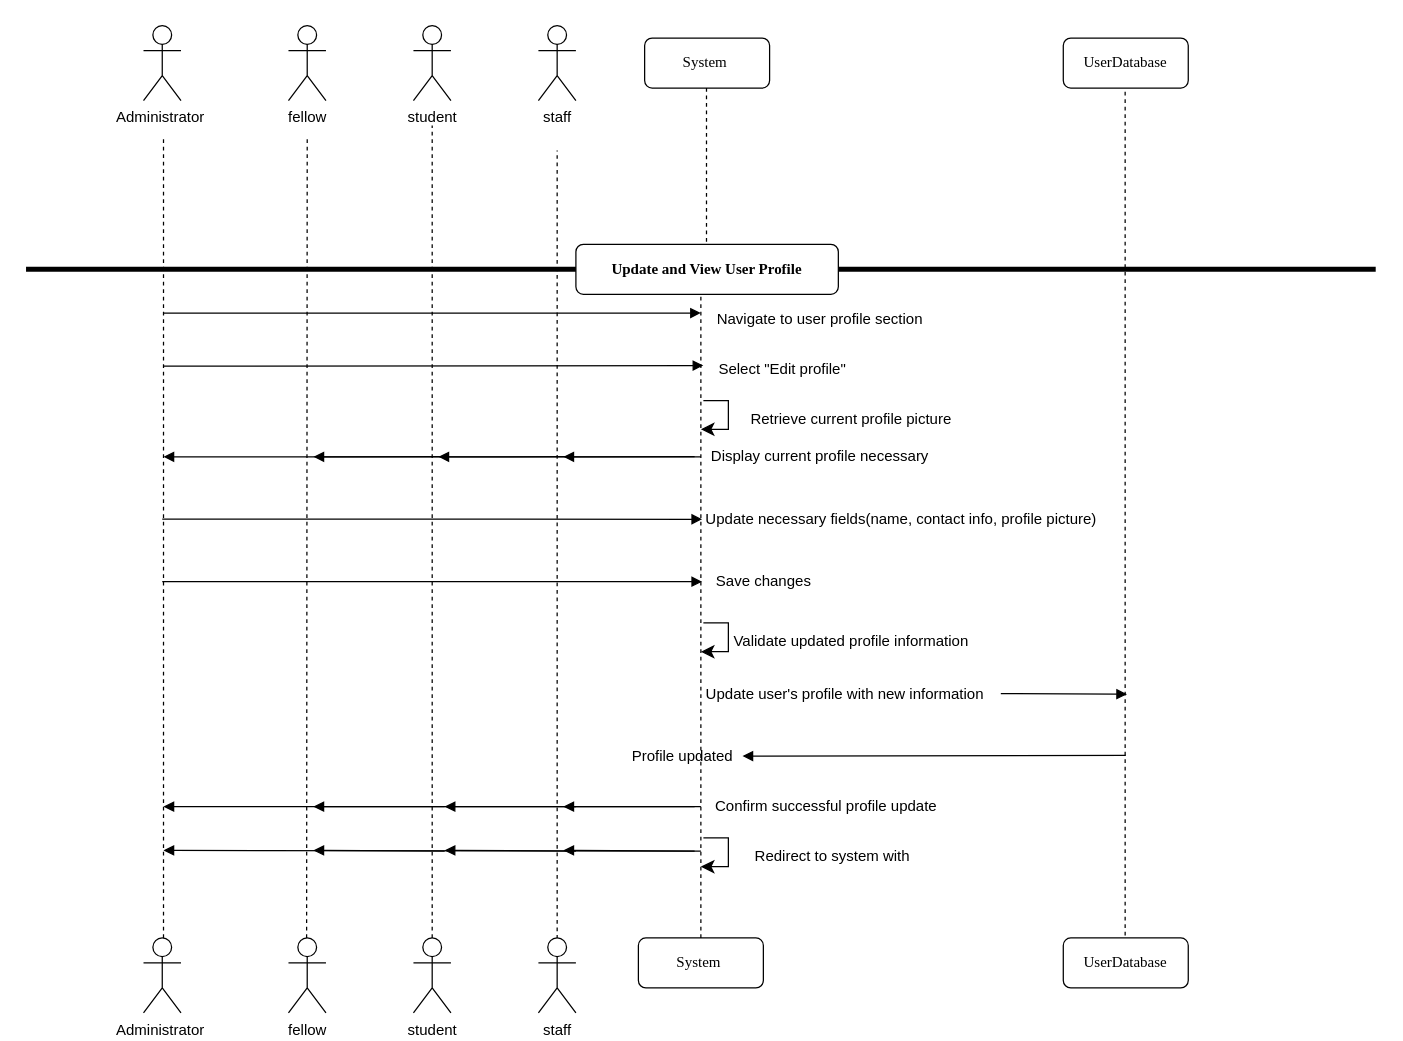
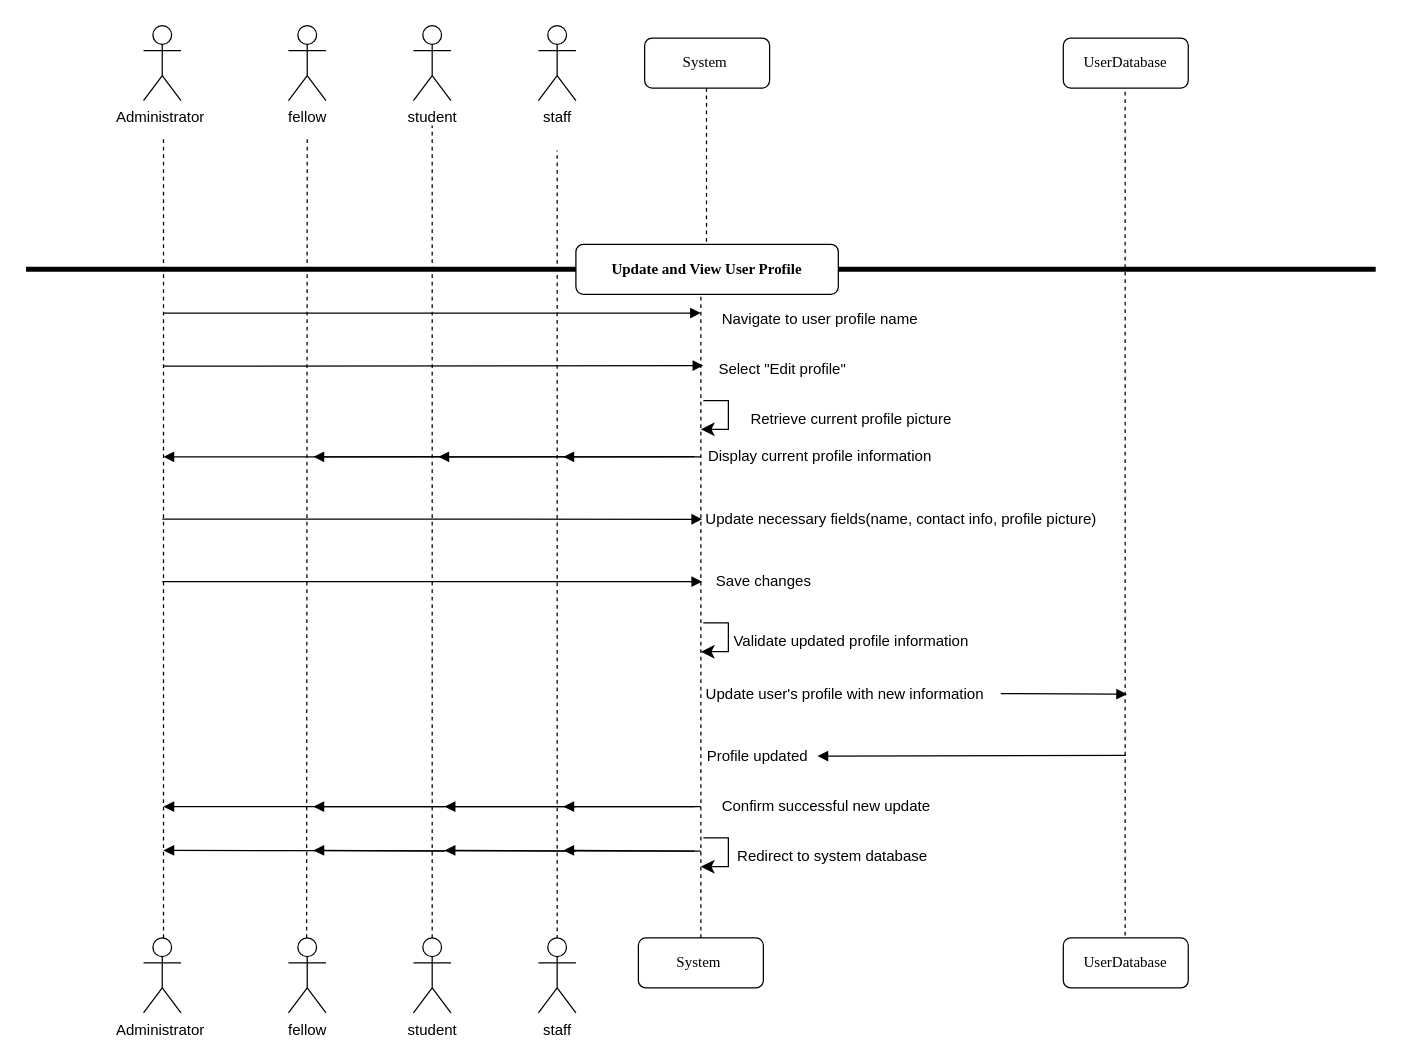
(820, 319) -> (820, 319)
(820, 457) -> (820, 457)
(682, 757) -> (757, 757)
(826, 807) -> (826, 807)
(833, 857) -> (833, 857)
